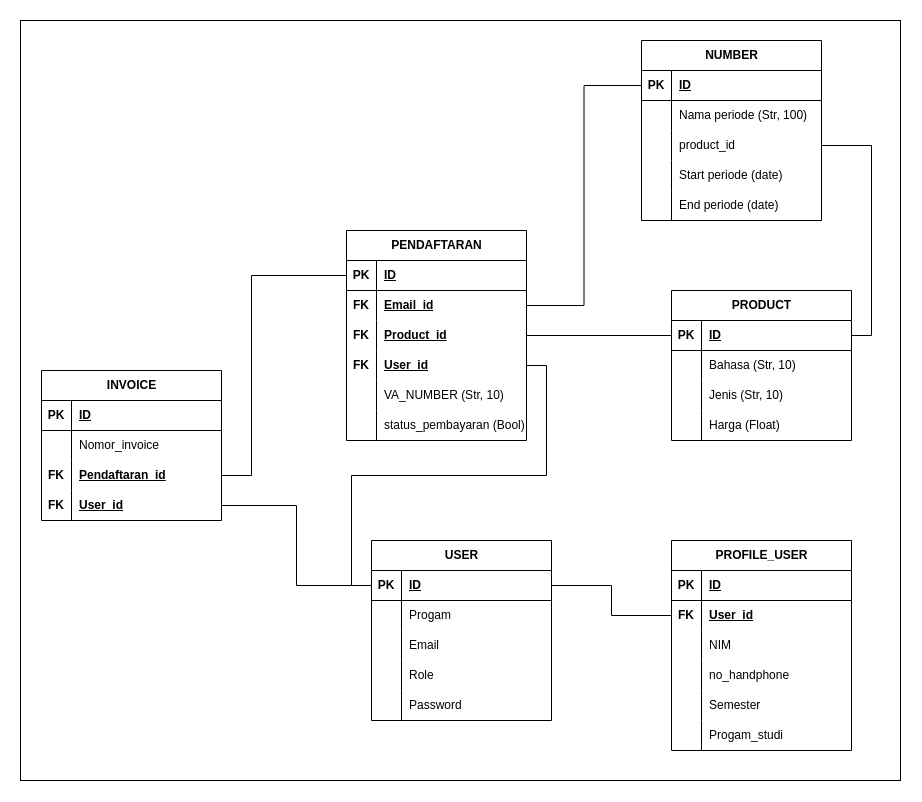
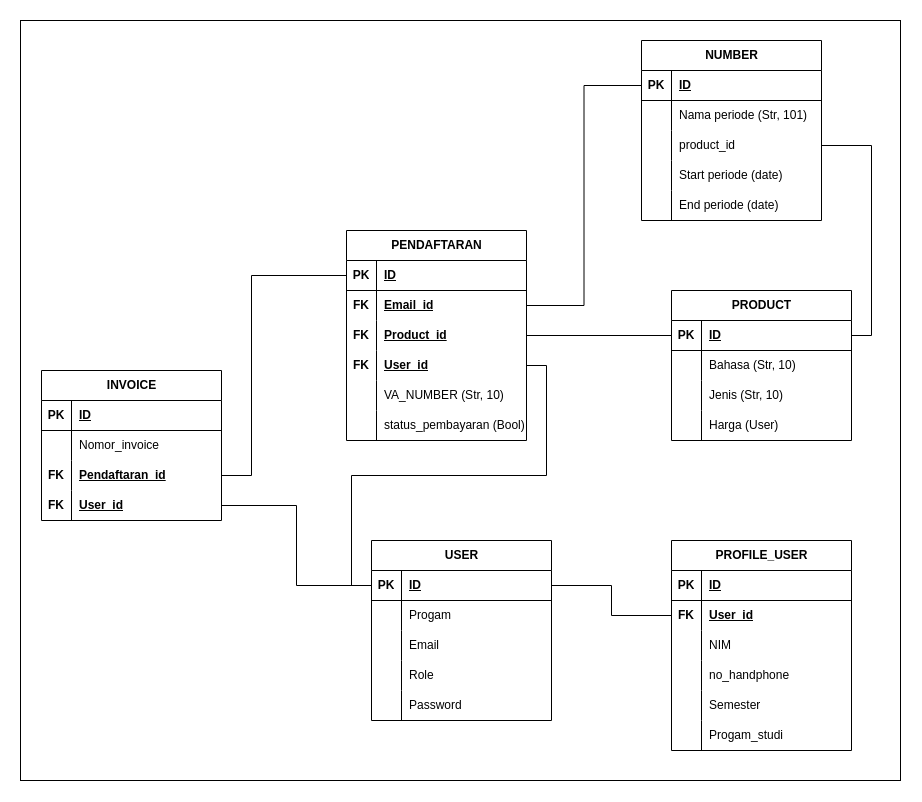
(749, 116) -> (749, 116)
(750, 426) -> (748, 426)
